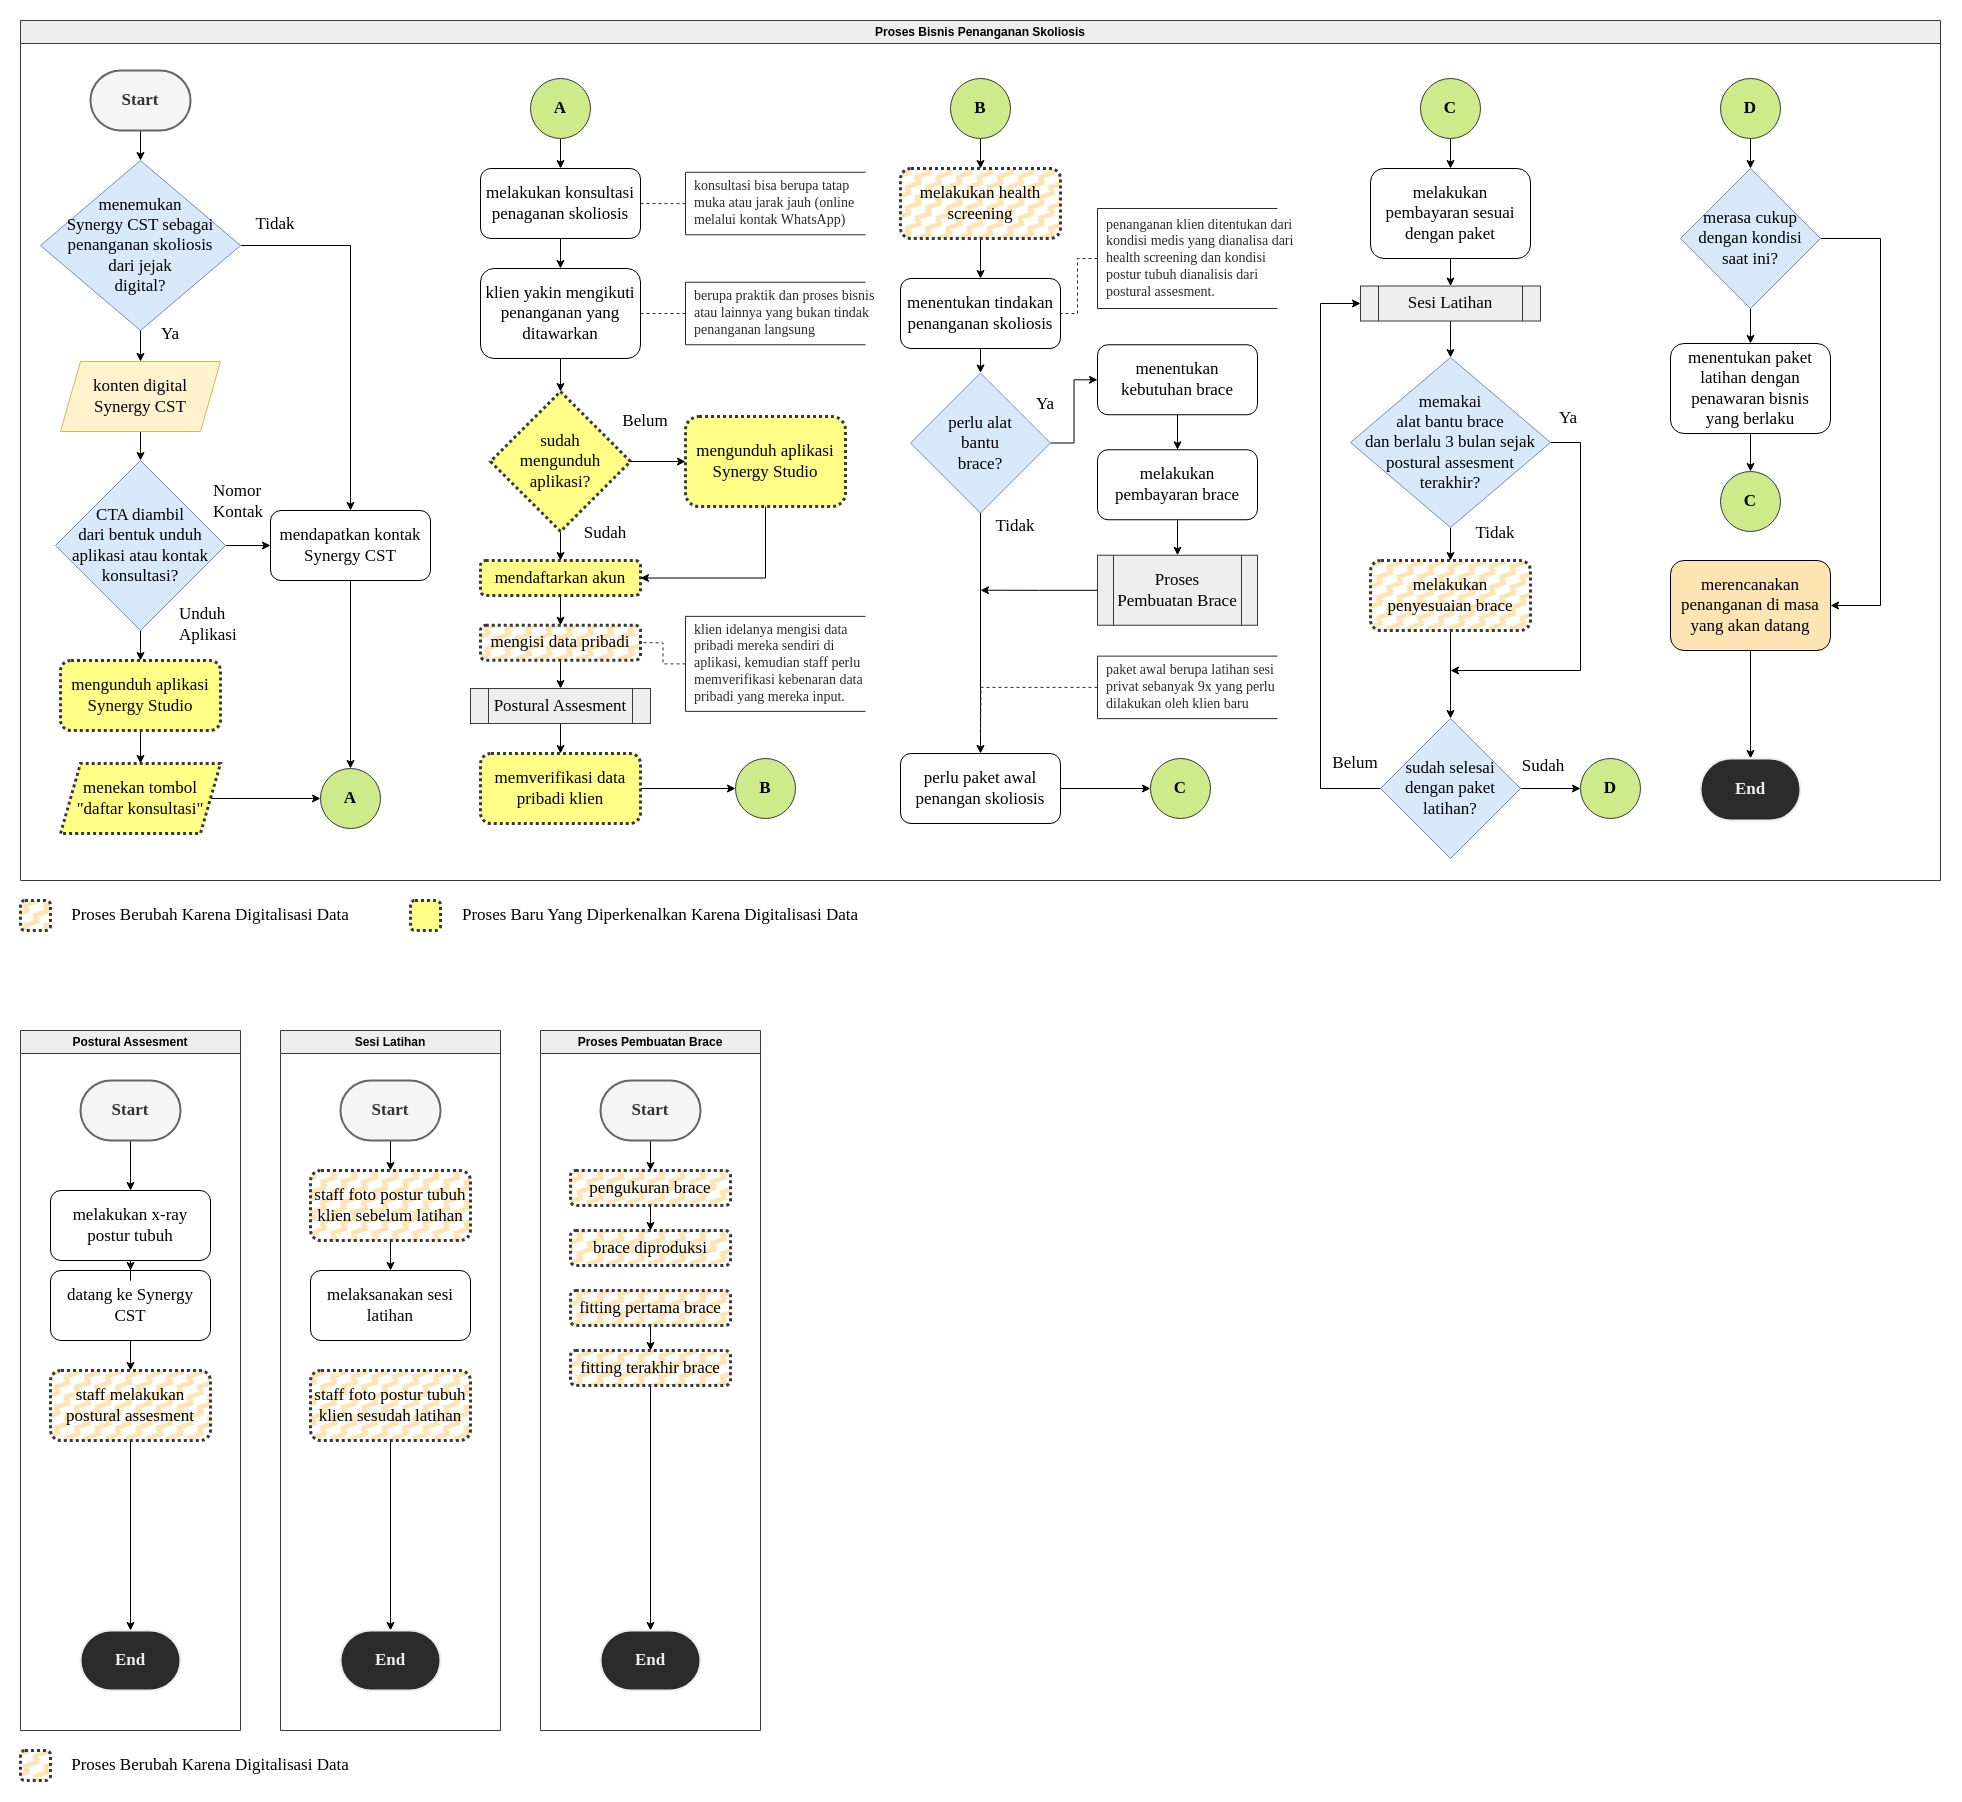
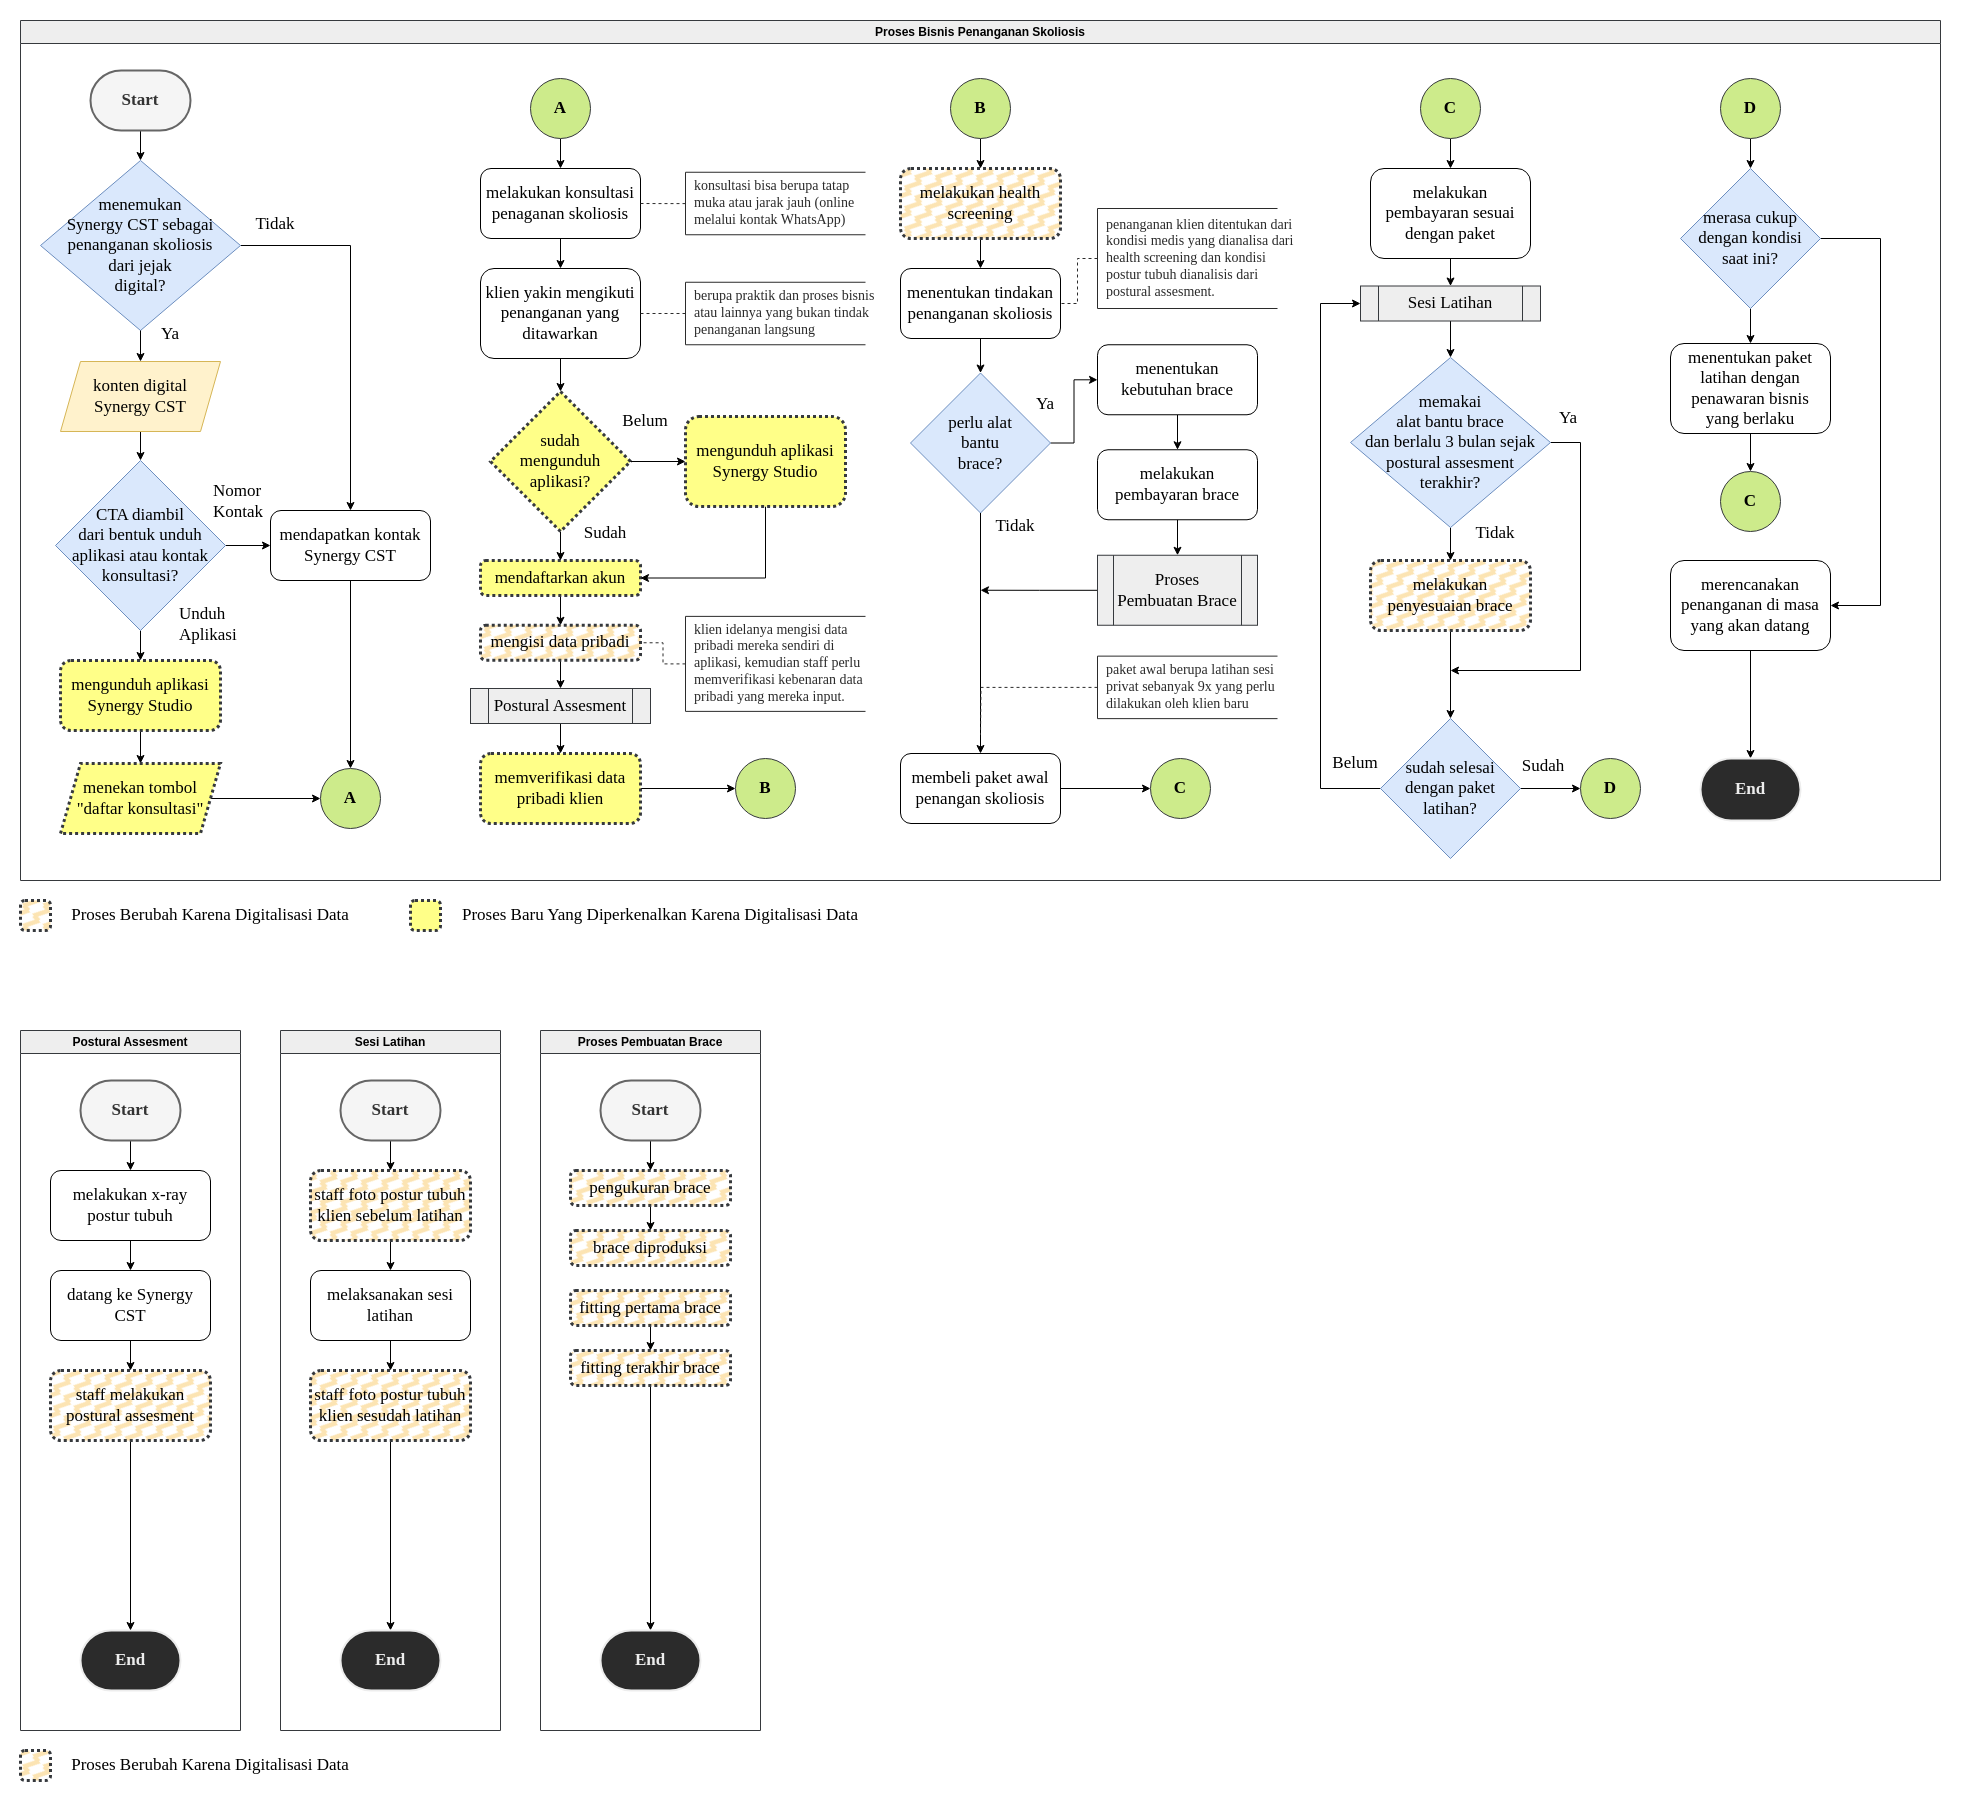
(981, 314) -> (981, 304)
(1751, 606) -> (1751, 606)
(981, 789) -> (981, 789)
(131, 1226) -> (131, 1206)
none -> (391, 1360)
